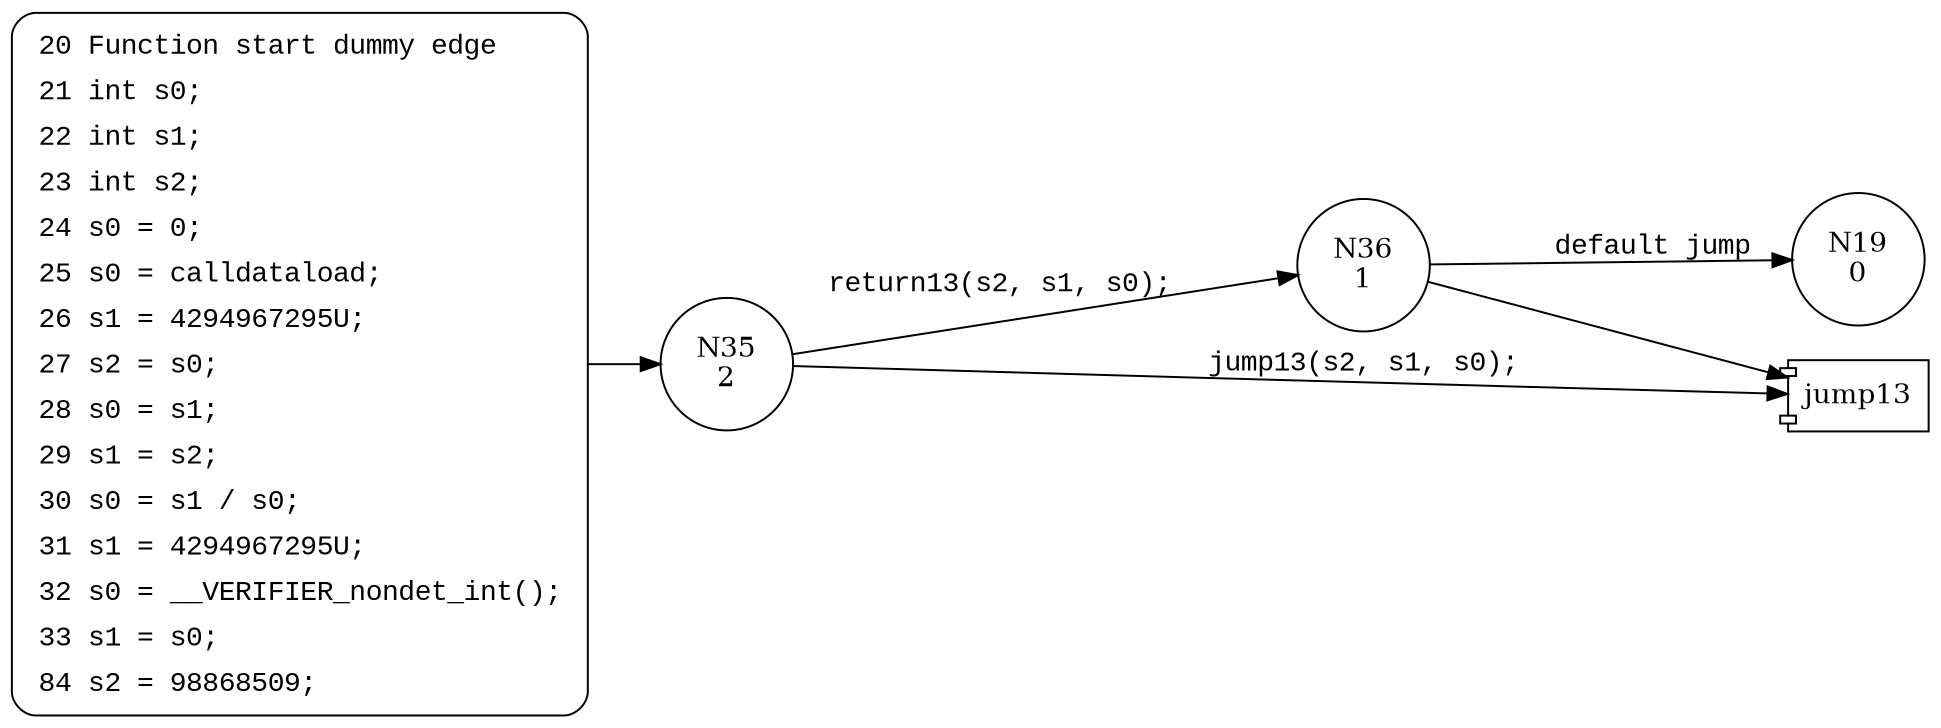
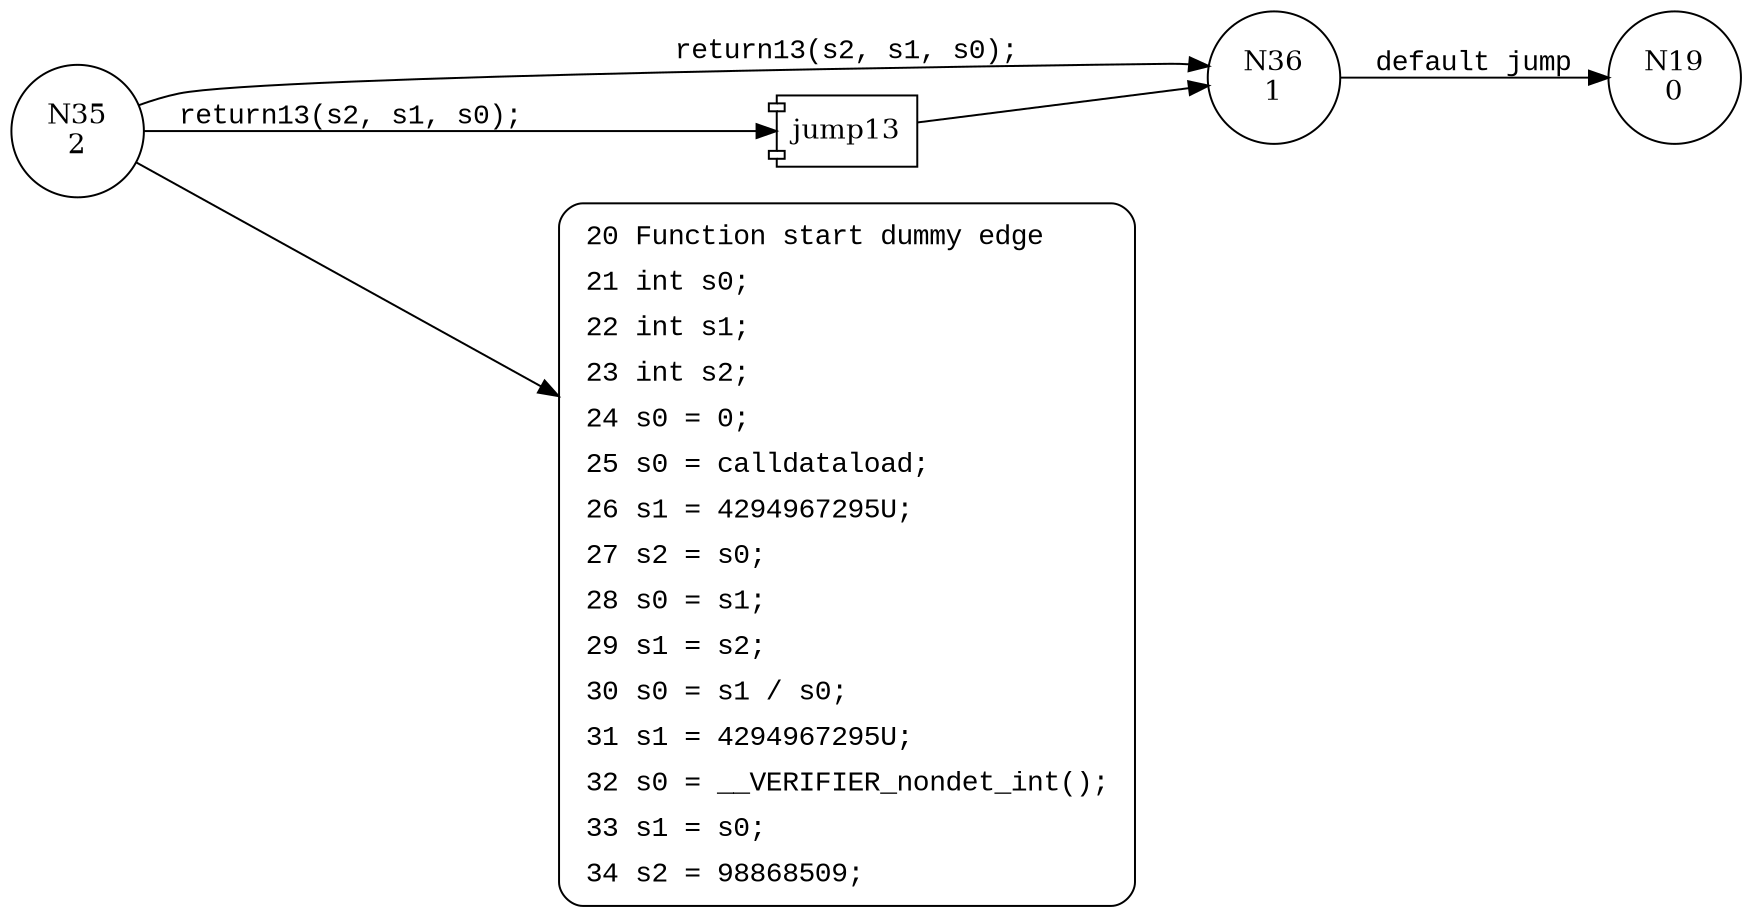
(1598, 327) -> (1053, 105)
(1364, 363) -> (351, 116)
(614, 364) -> (339, 274)
(55, 683) -> (603, 873)
